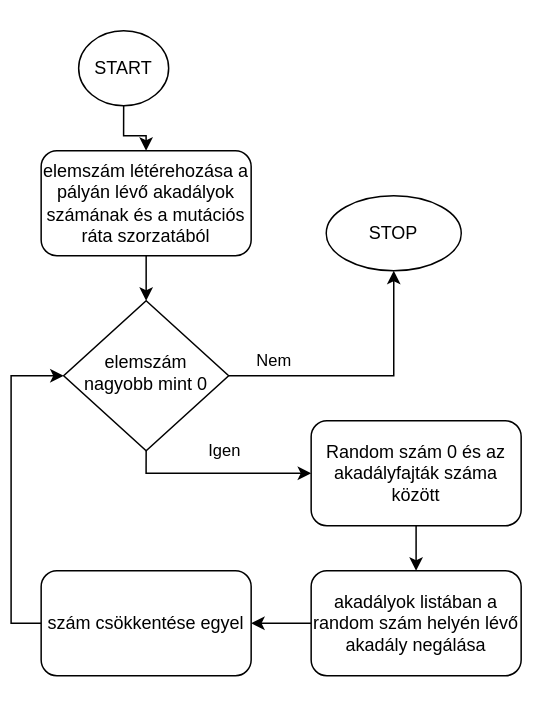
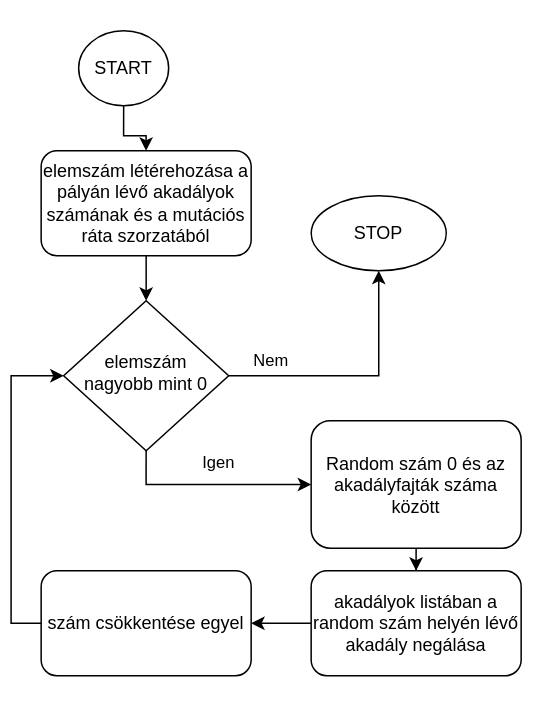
(394, 233) -> (379, 233)
(416, 473) -> (416, 485)
